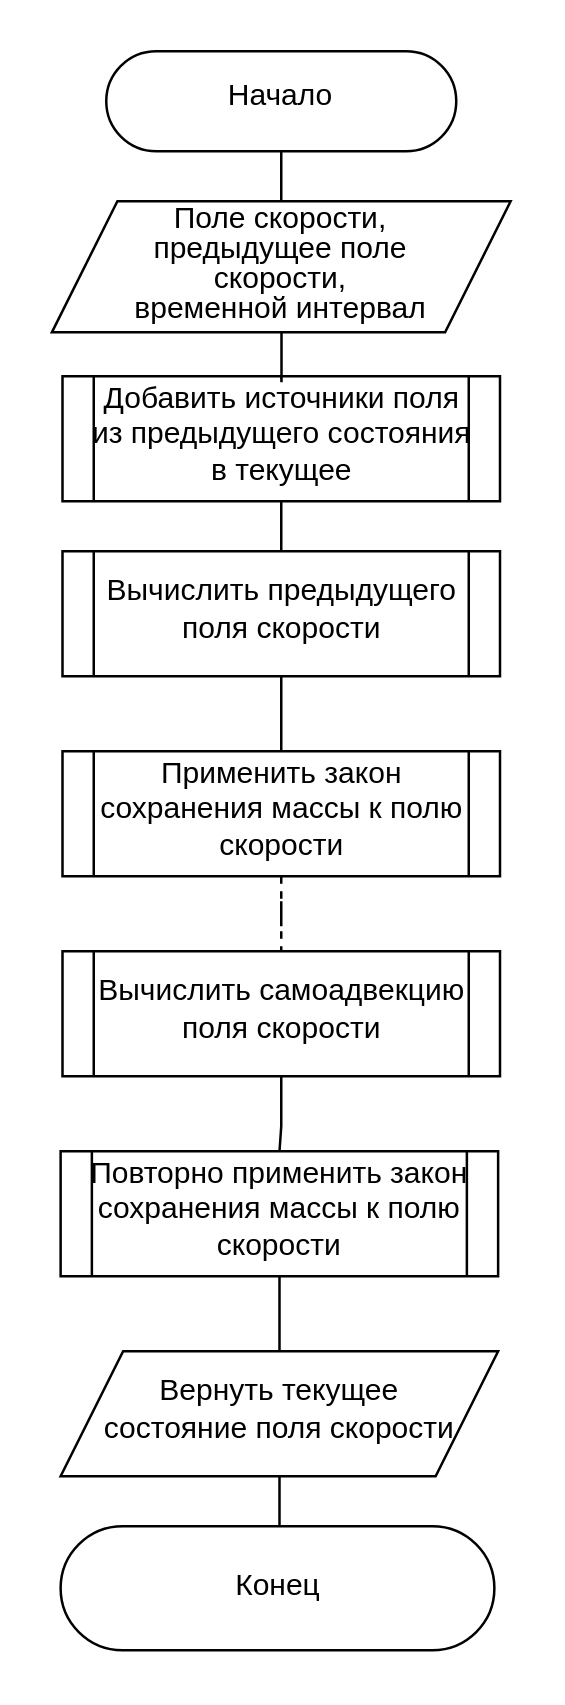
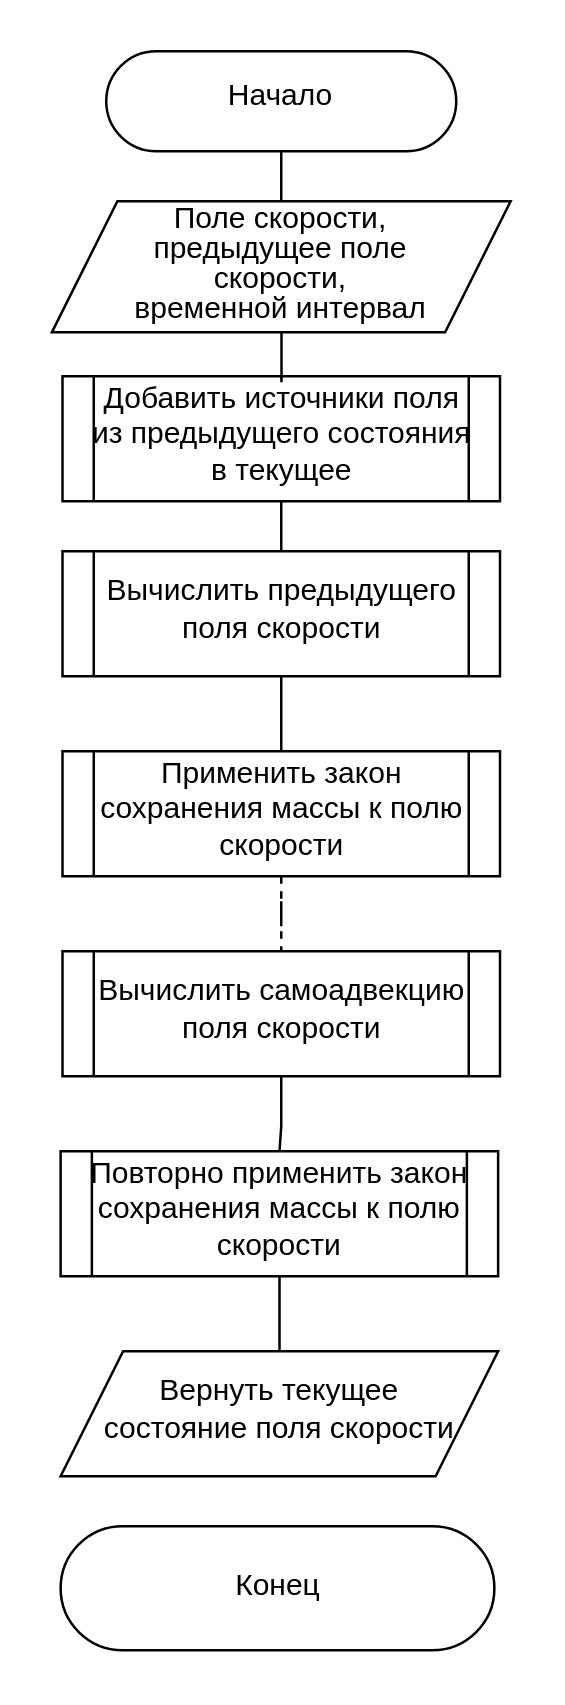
(280, 1501) -> none
